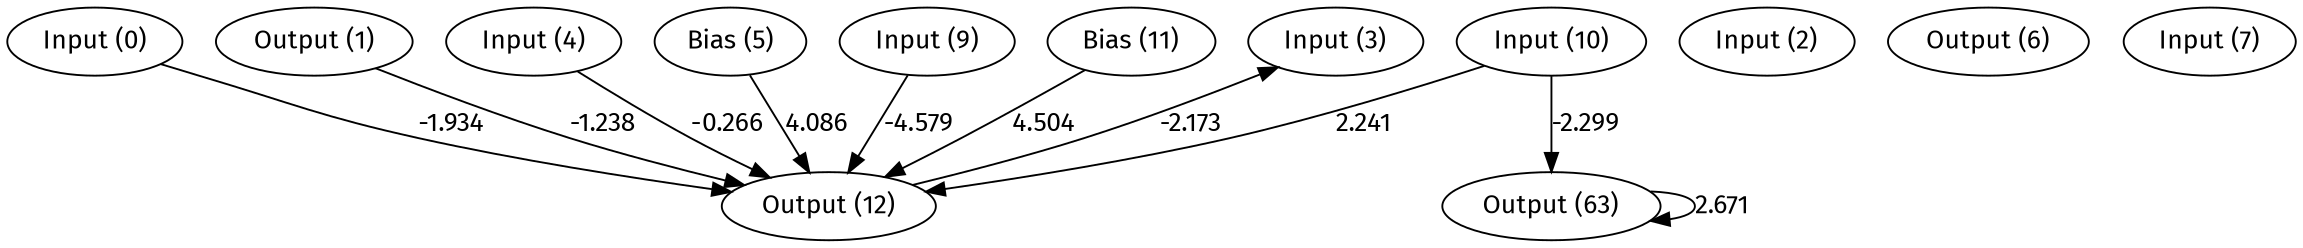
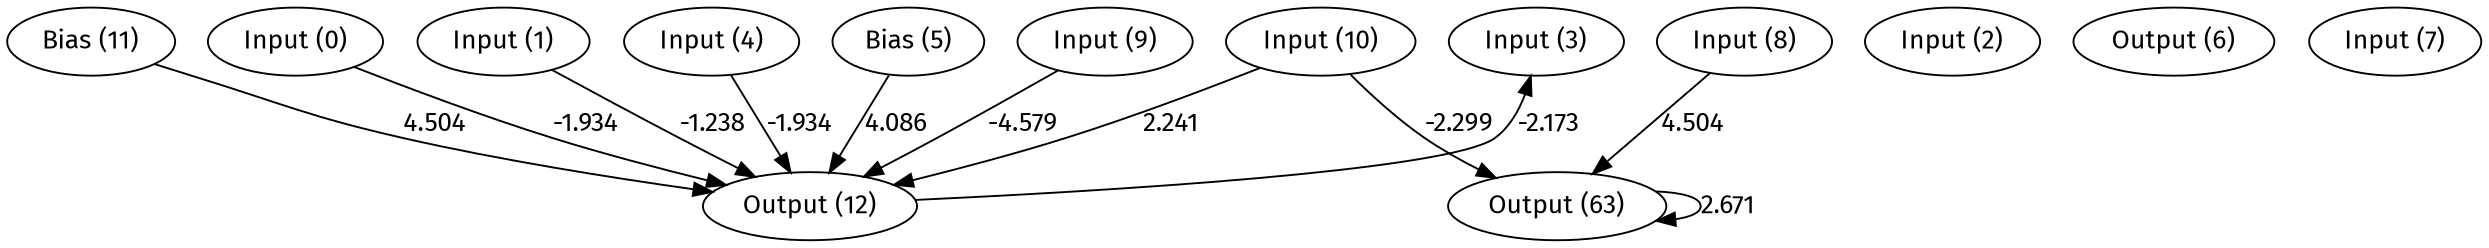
(314, 42) -> (504, 42)
none -> (1744, 42)
(728, 124) -> (800, 124)
